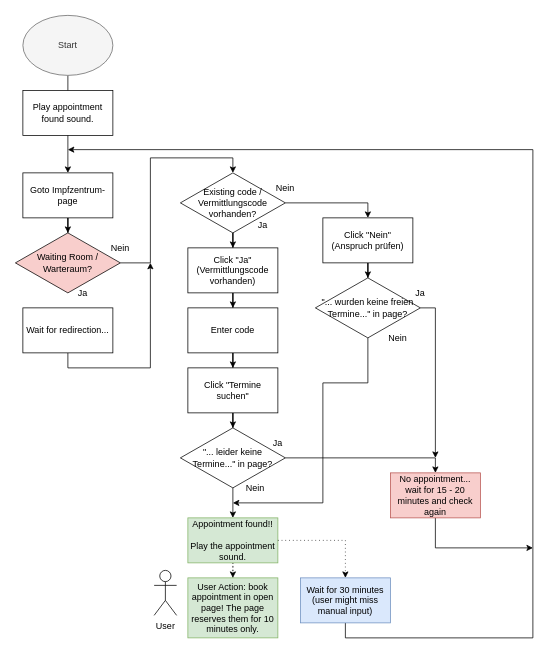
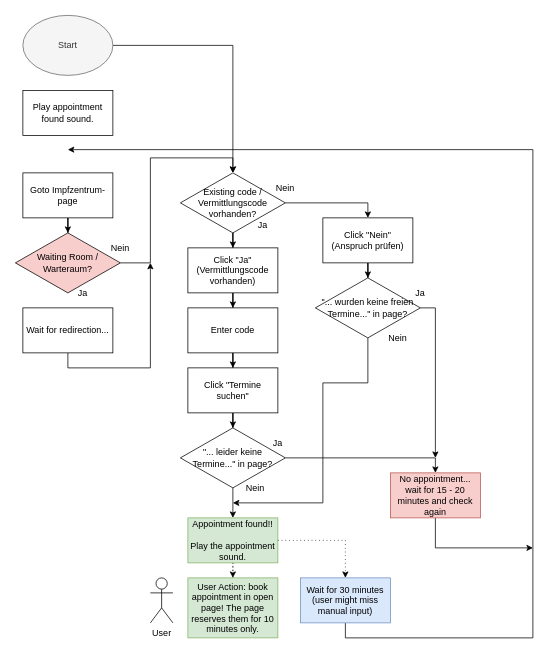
(68, 166) -> (228, 45)
(165, 593) -> (162, 600)
